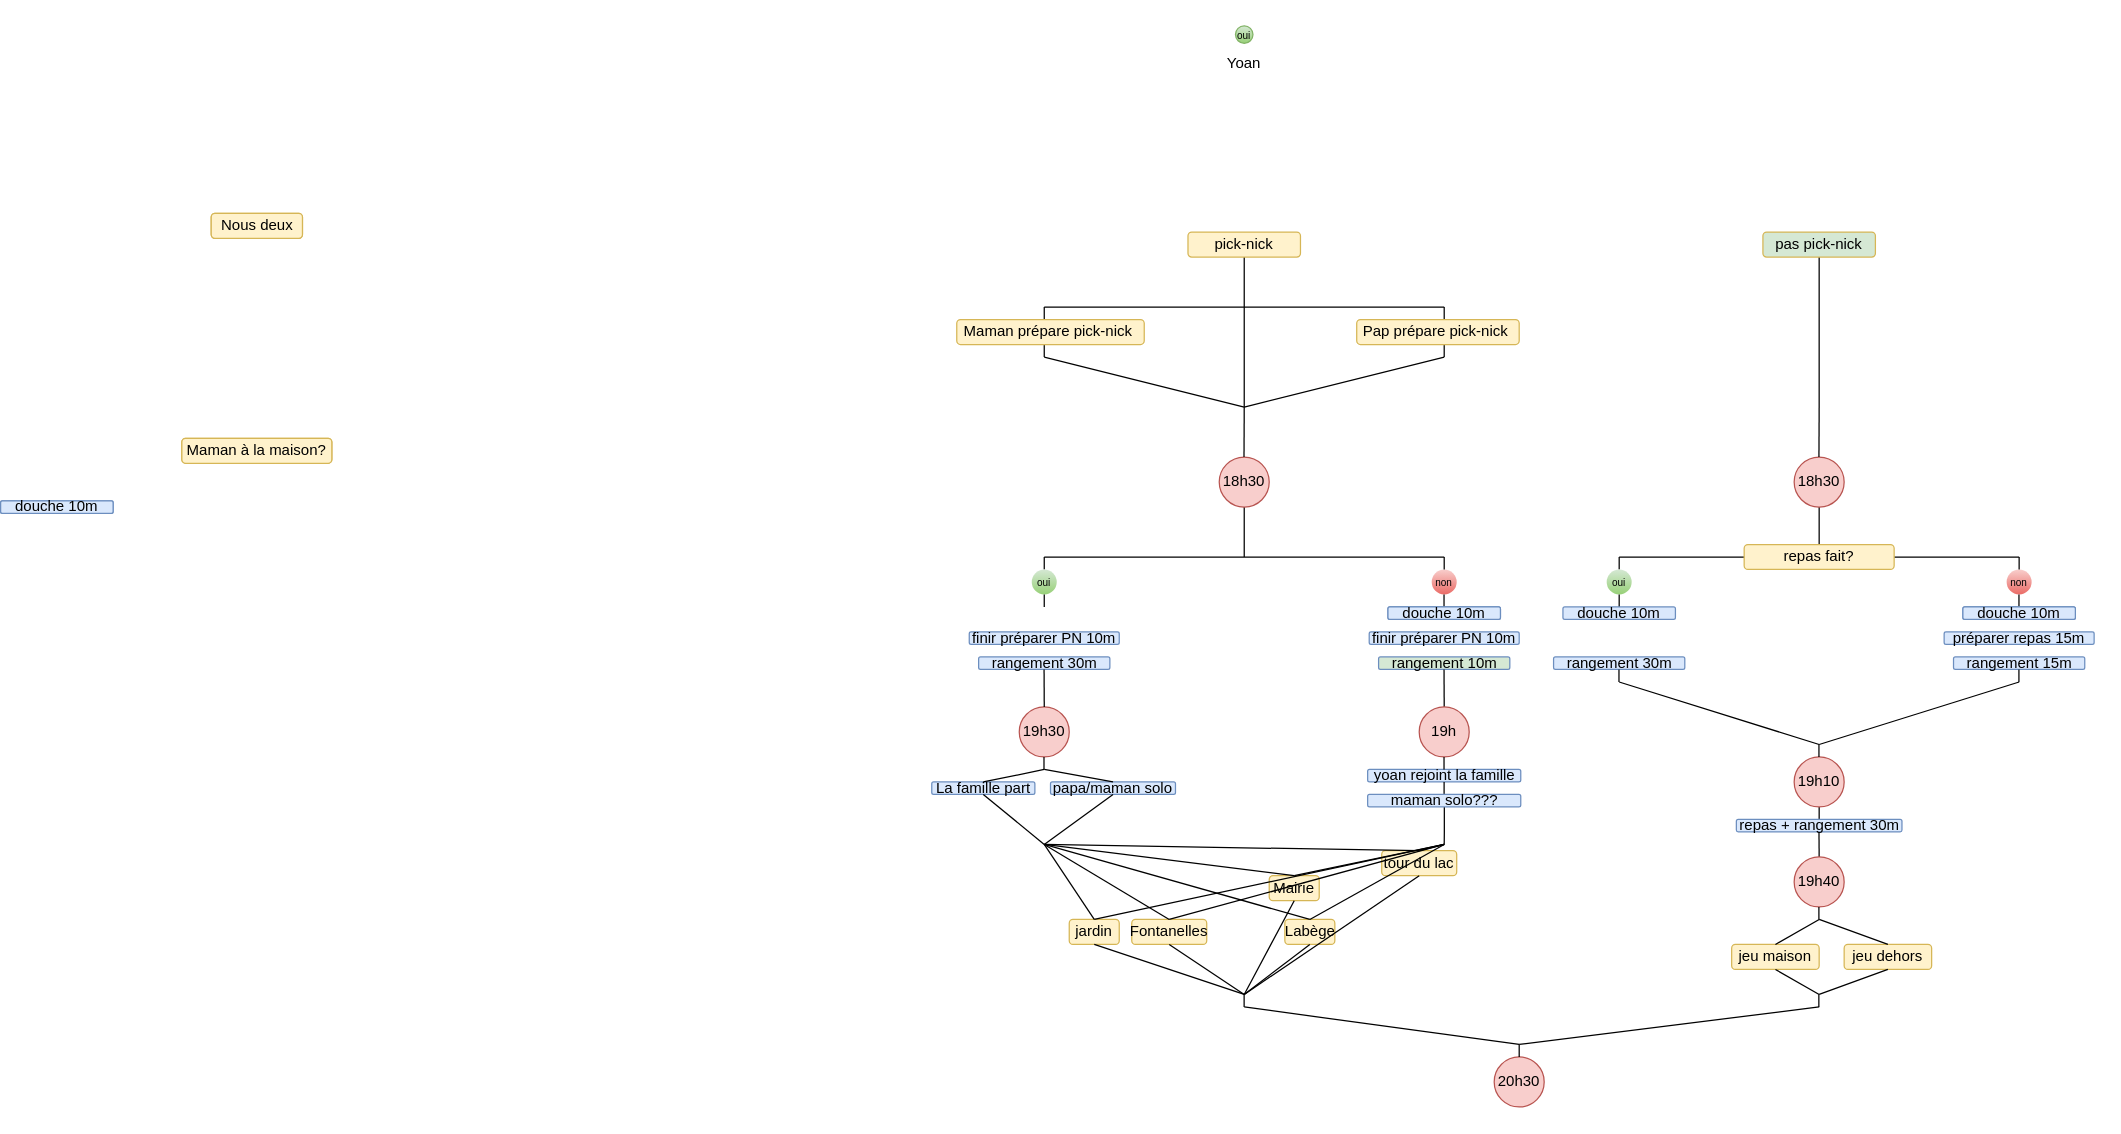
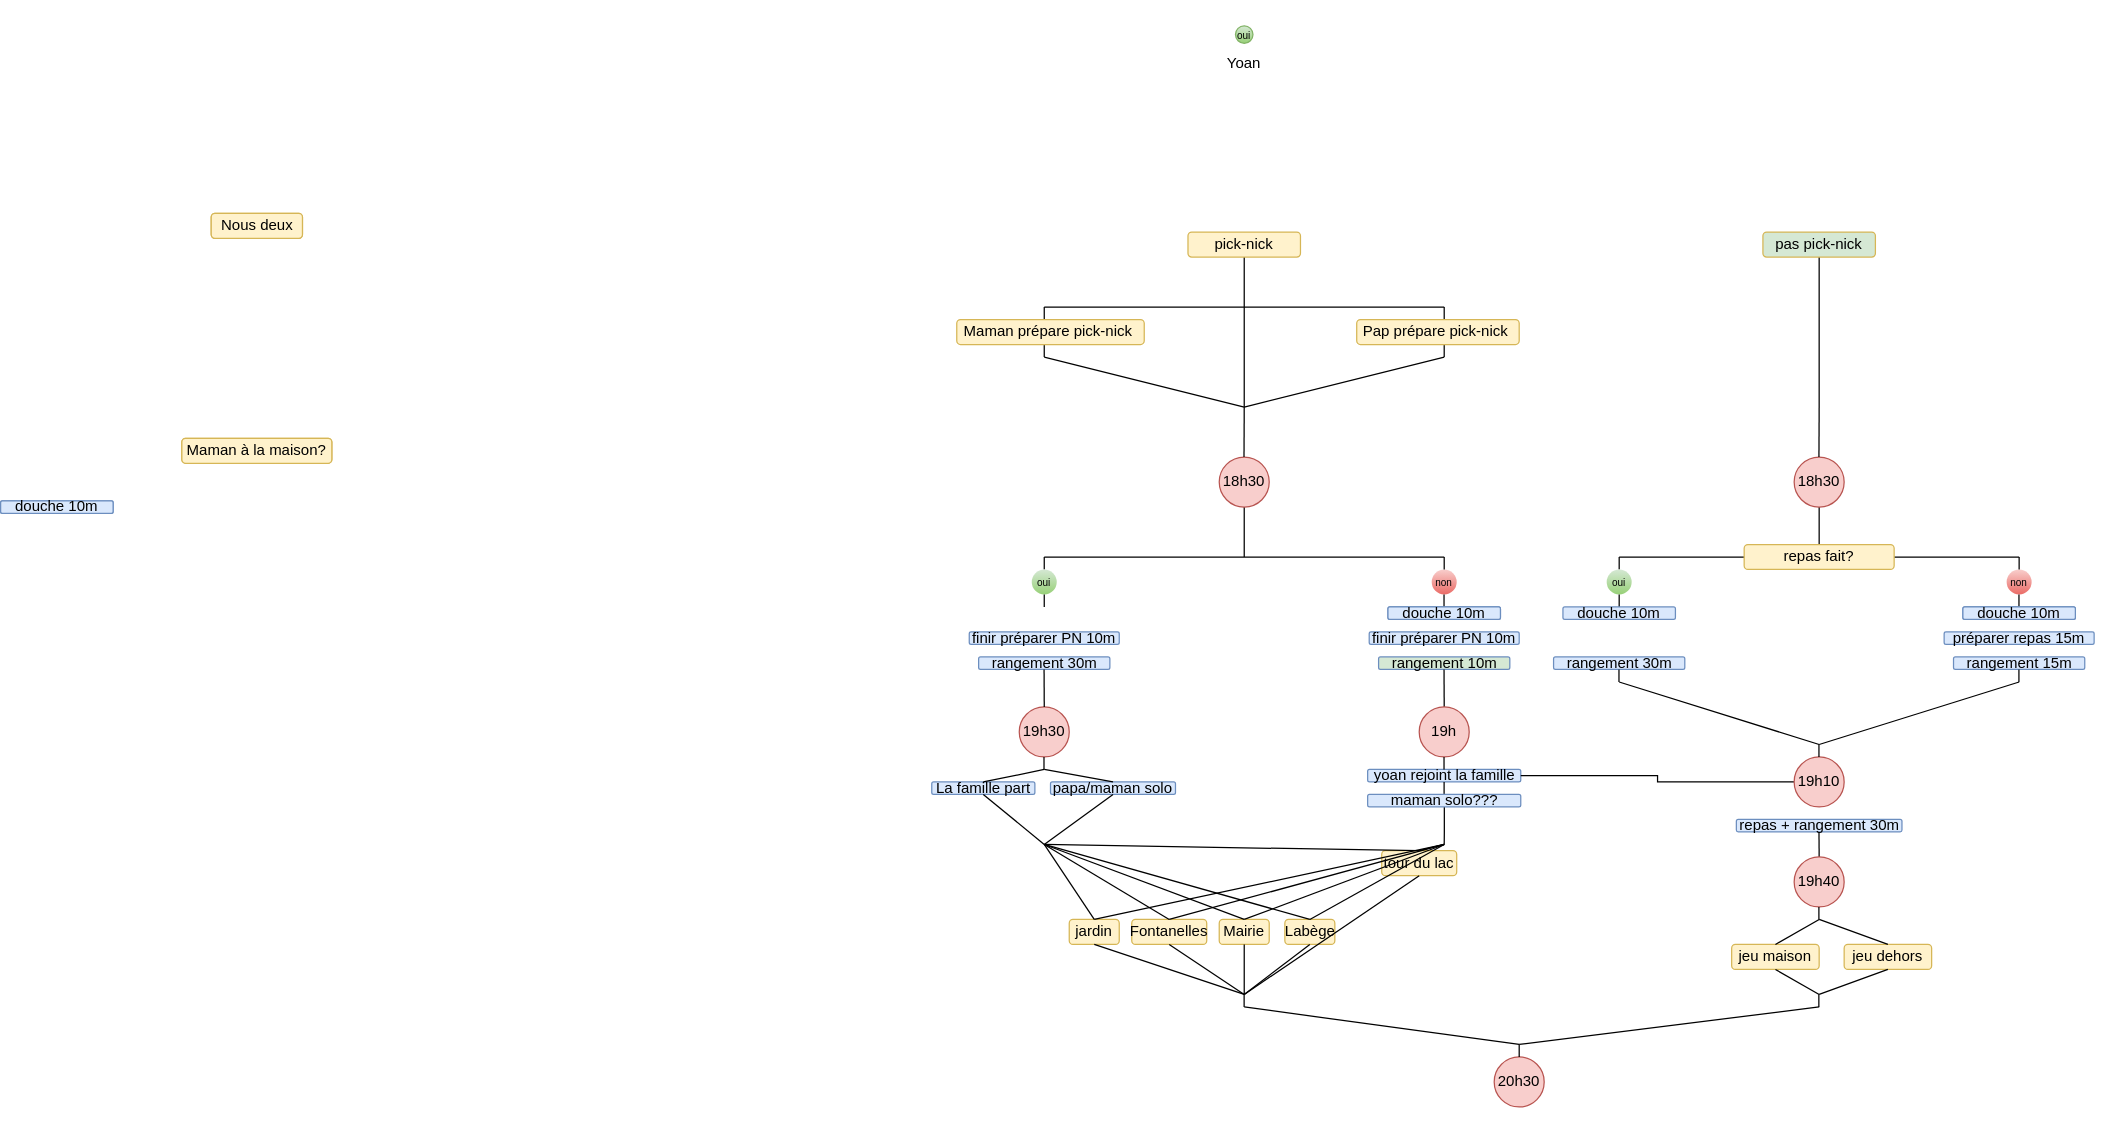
(1819, 813) -> (1658, 779)
(1294, 888) -> (1244, 932)
